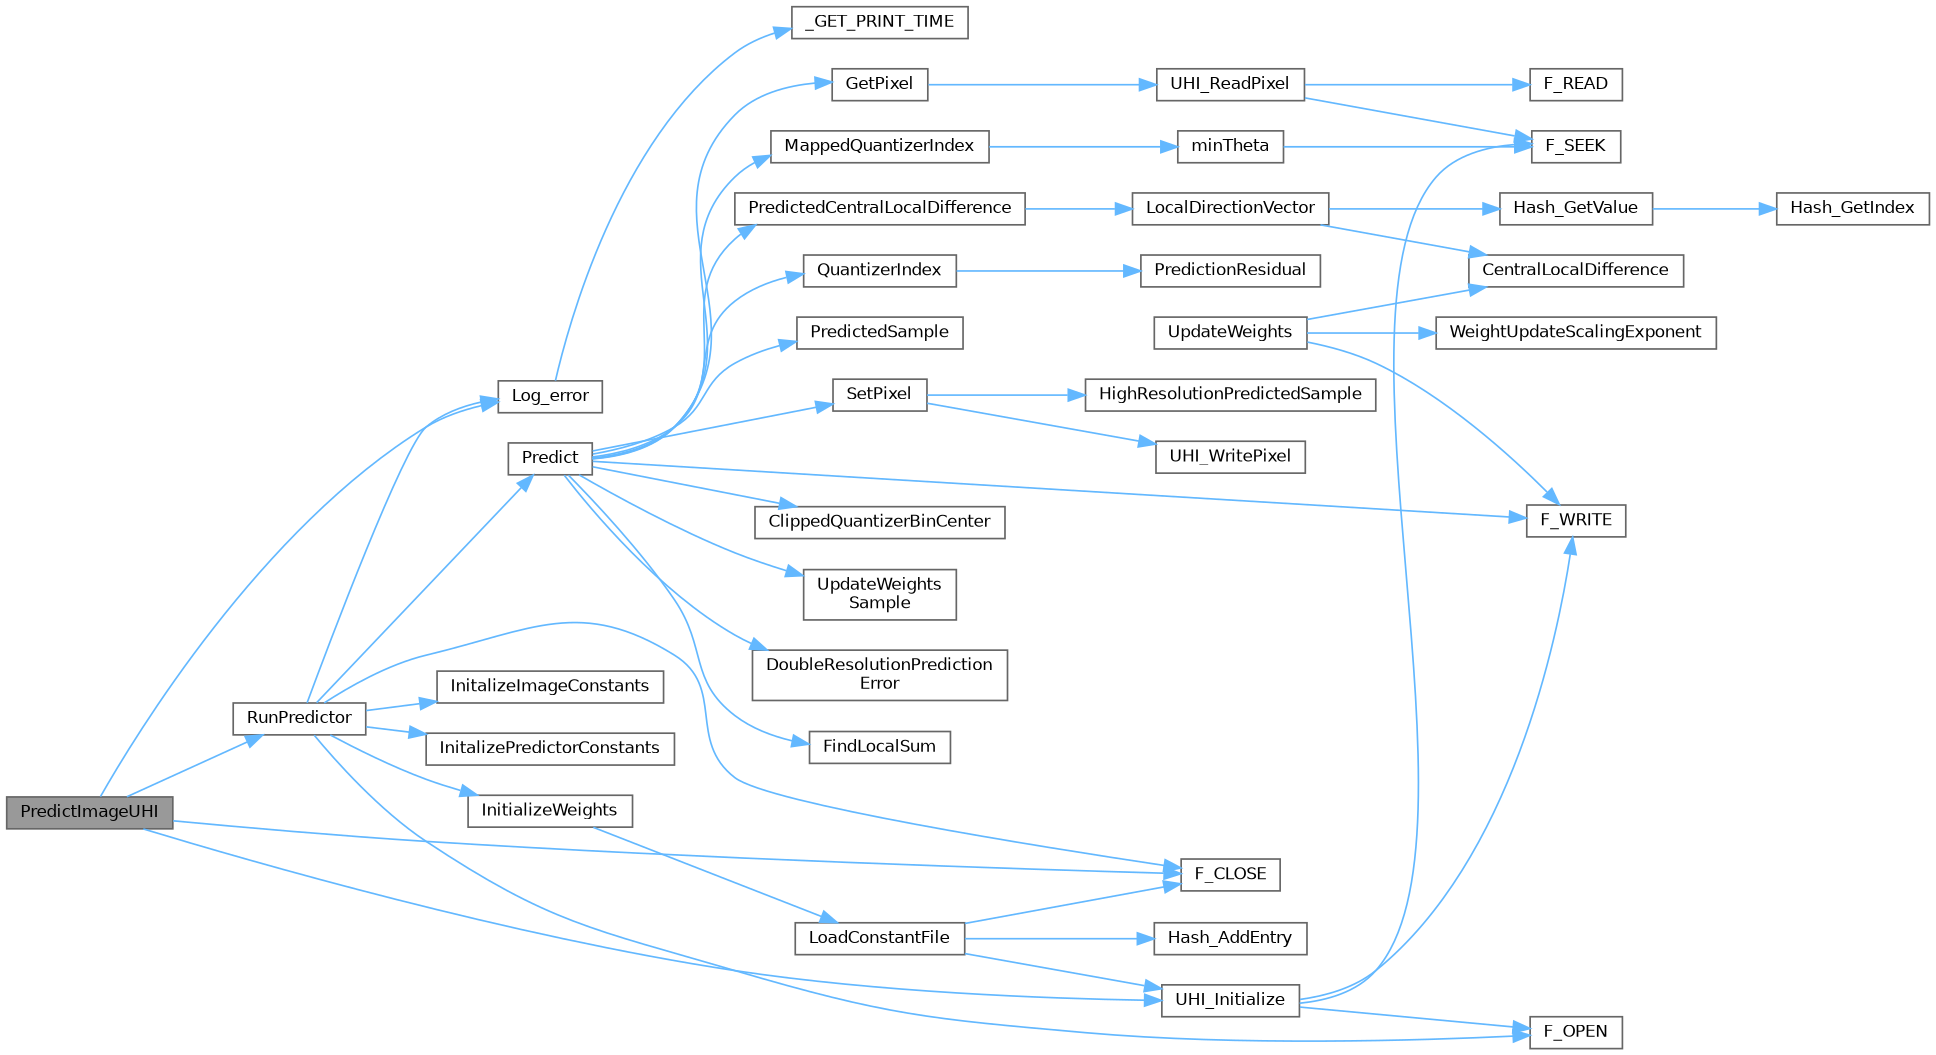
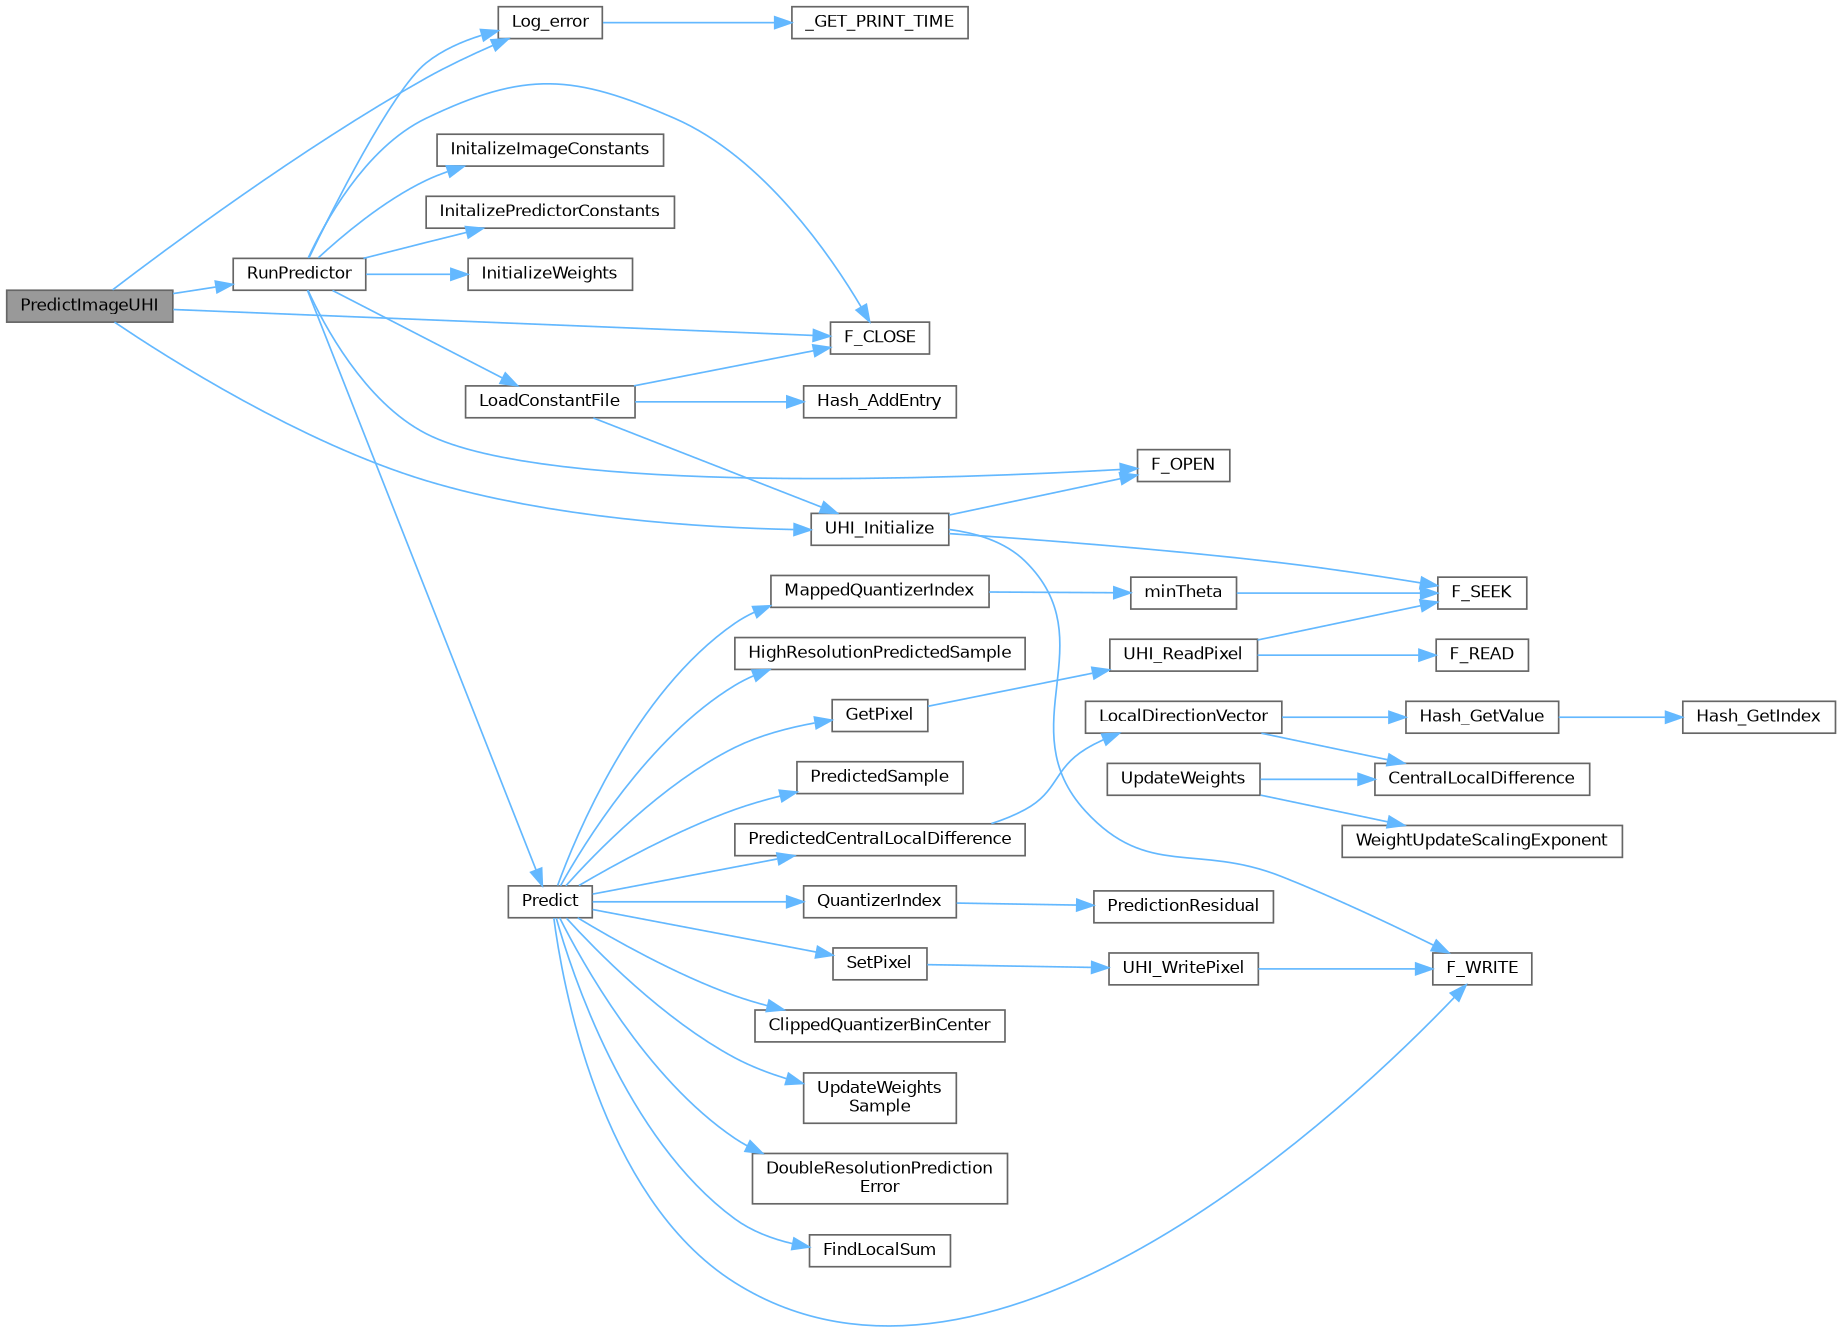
(997, 395) -> (643, 767)
(1438, 400) -> (1337, 969)
(708, 872) -> (418, 334)
